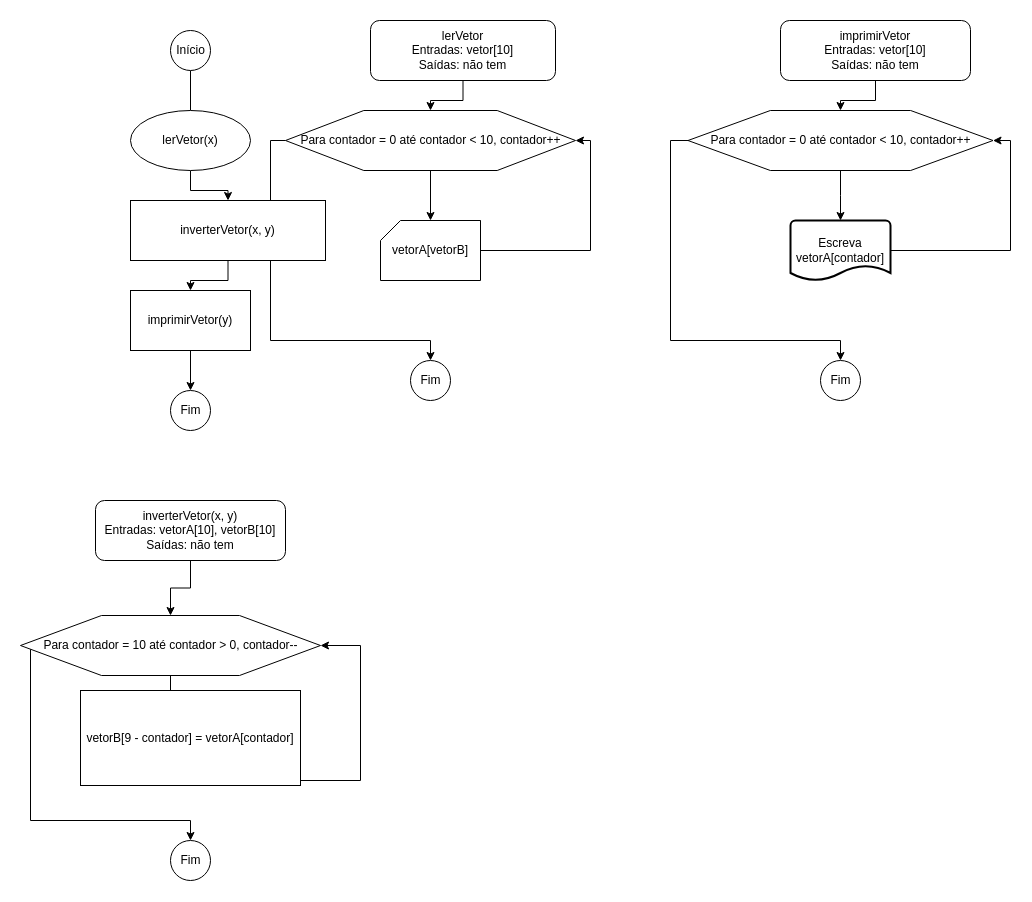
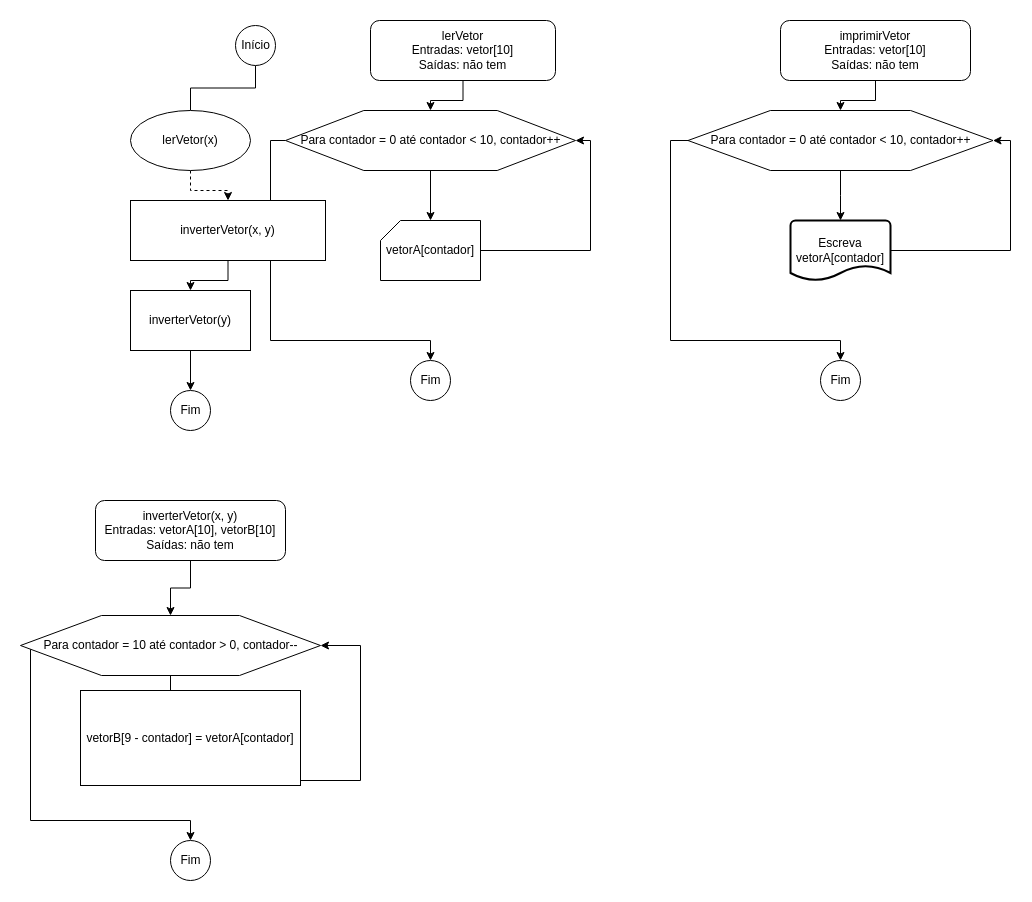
(191, 51) -> (256, 46)
(201, 191) -> (201, 191)
(431, 251) -> (431, 251)
(191, 321) -> (191, 321)
